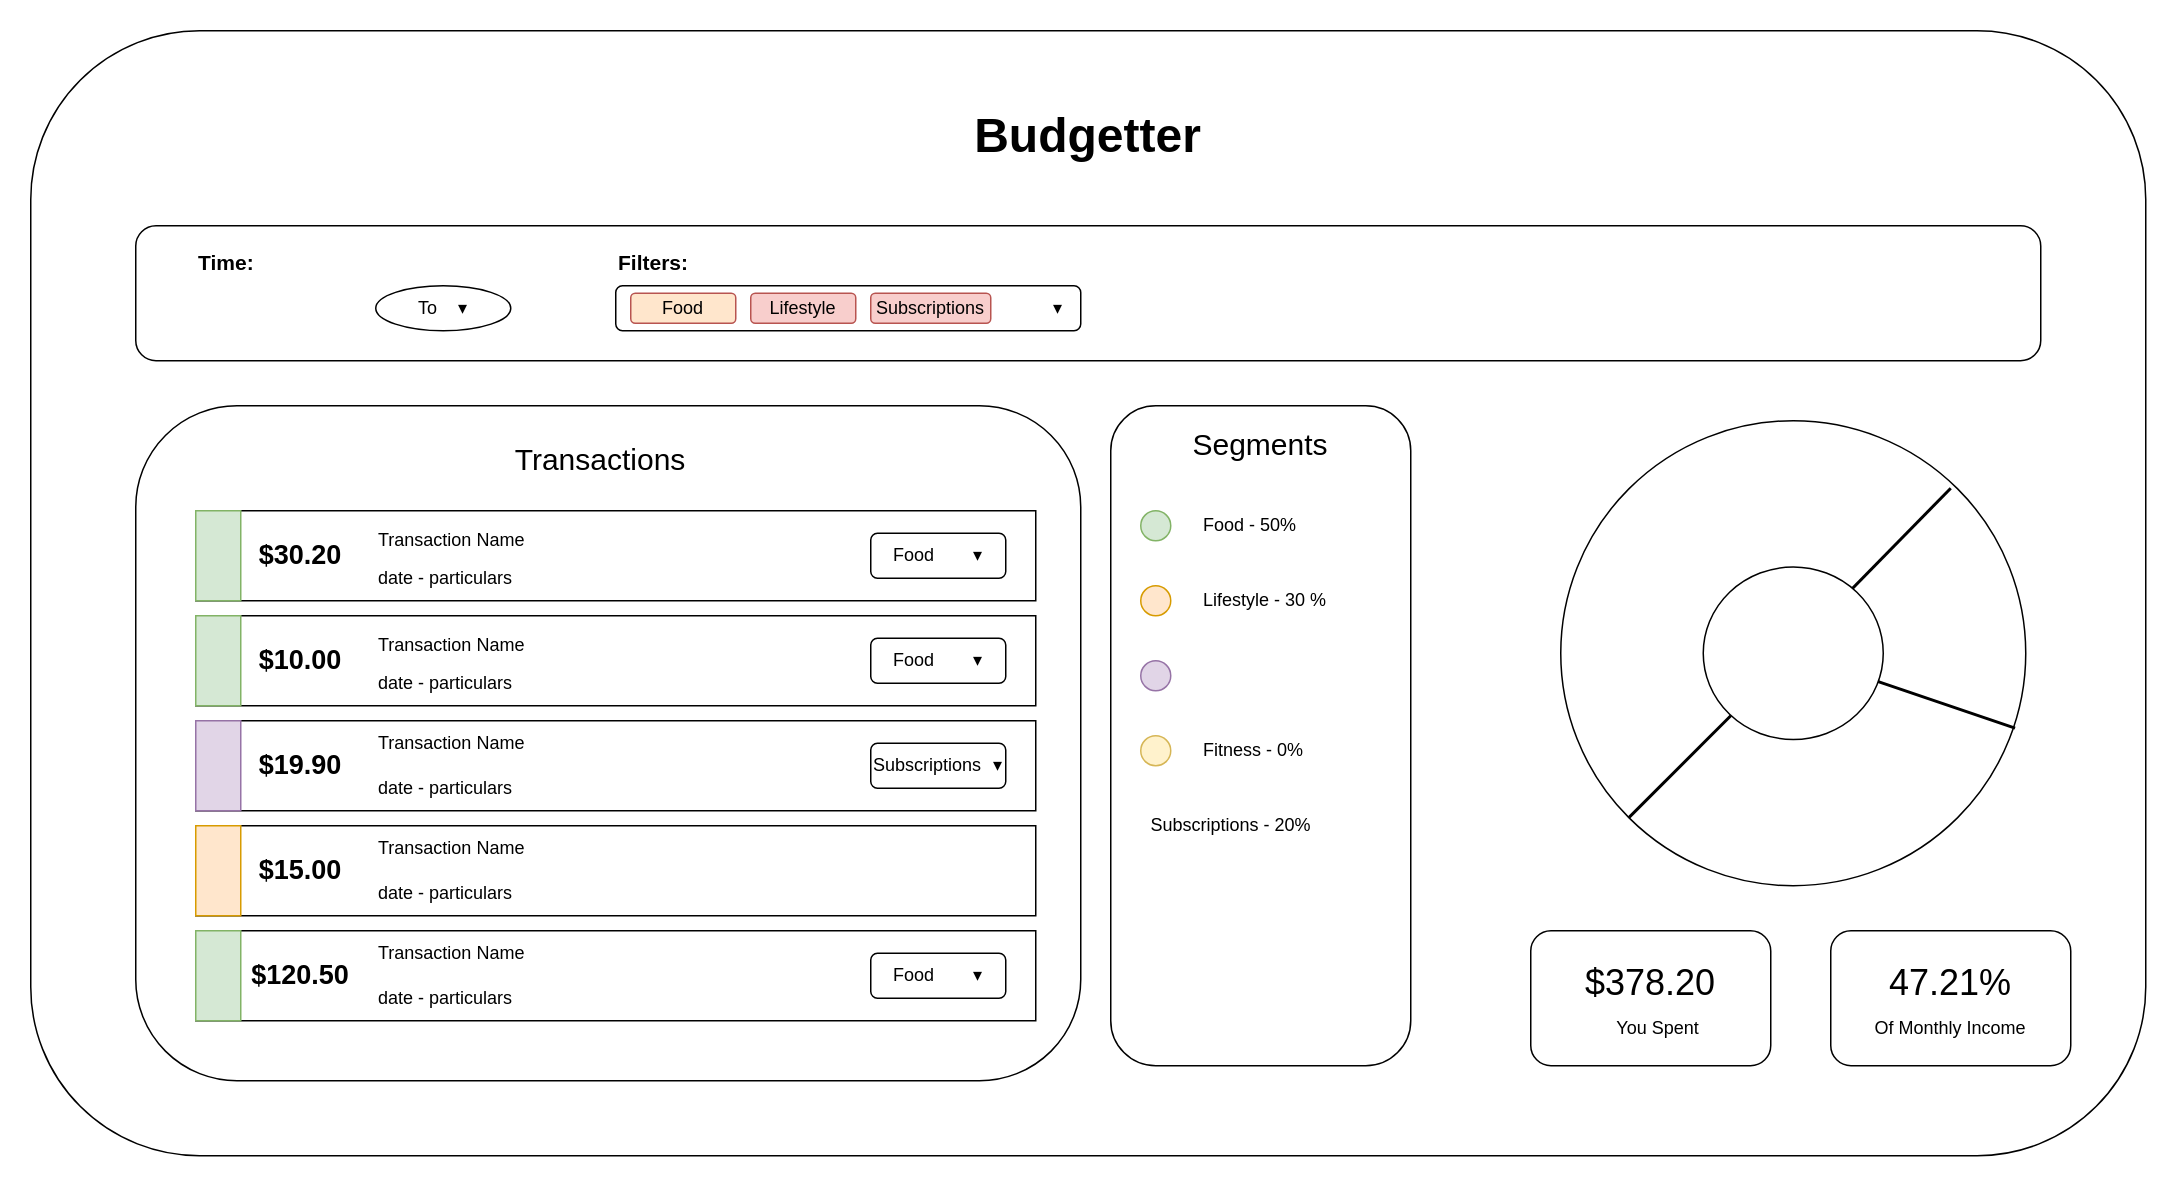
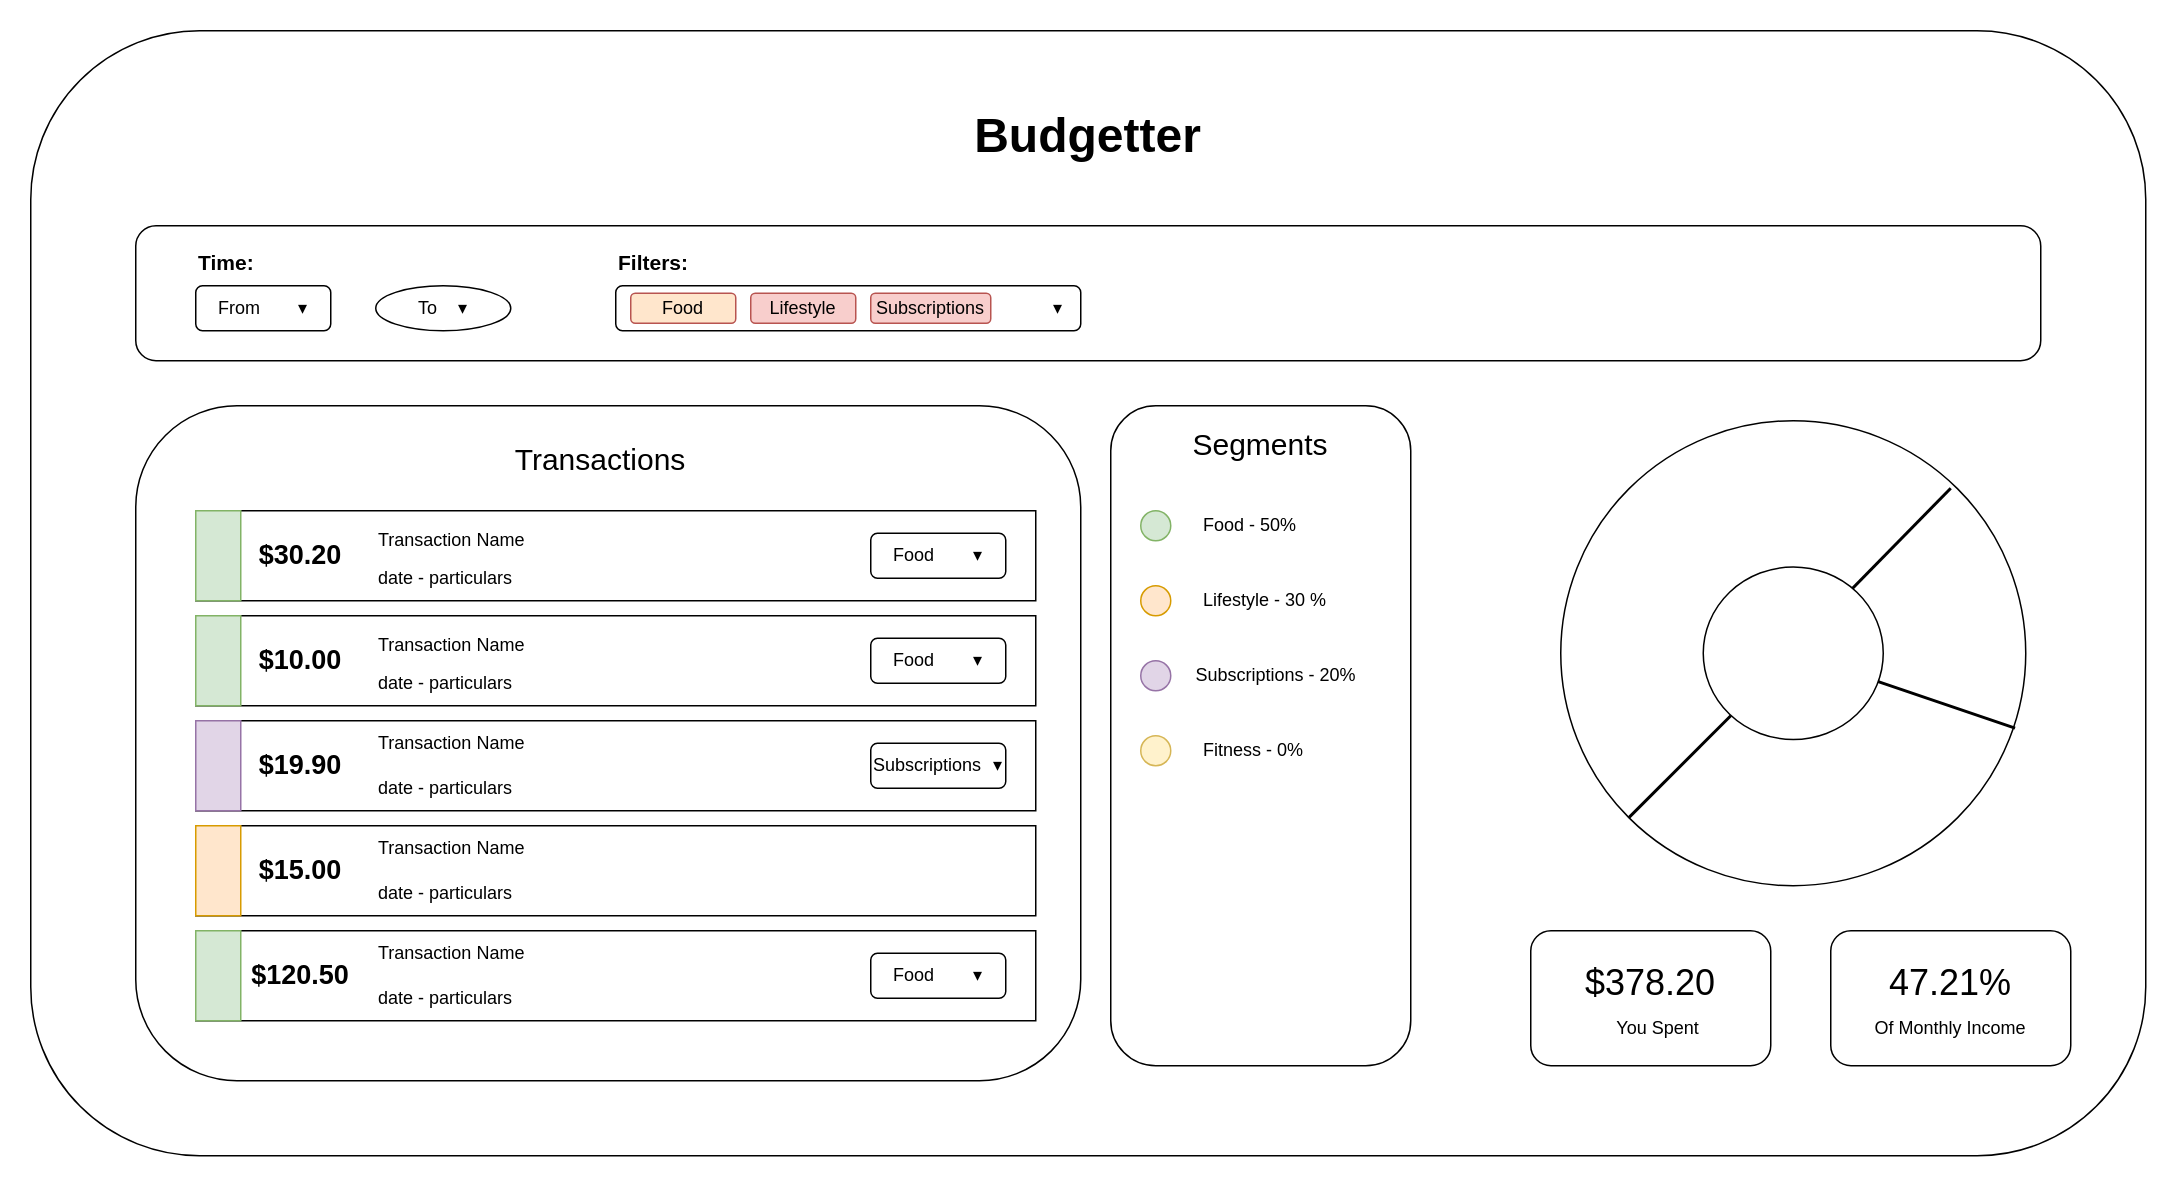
none -> (263, 308)
(1238, 826) -> (1283, 676)
